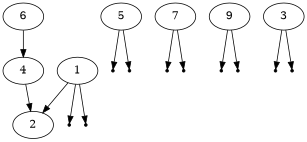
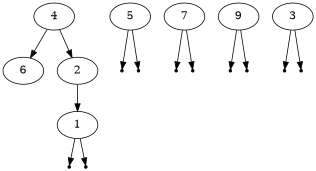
(23, 40) -> (41, 40)
(58, 95) -> (78, 94)
